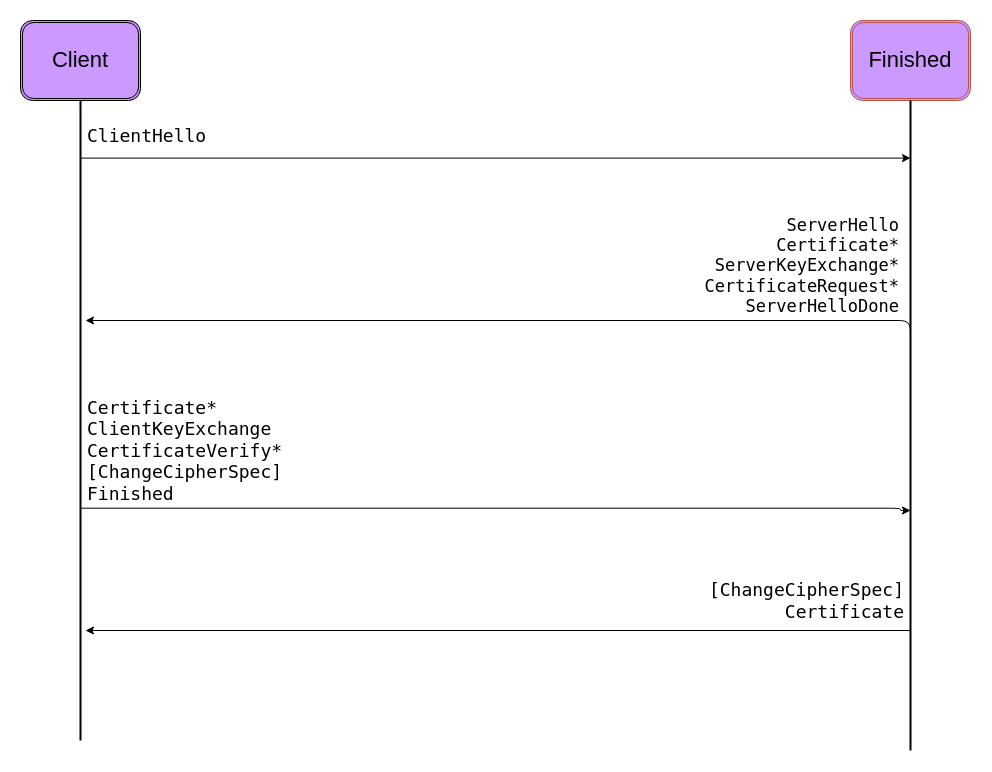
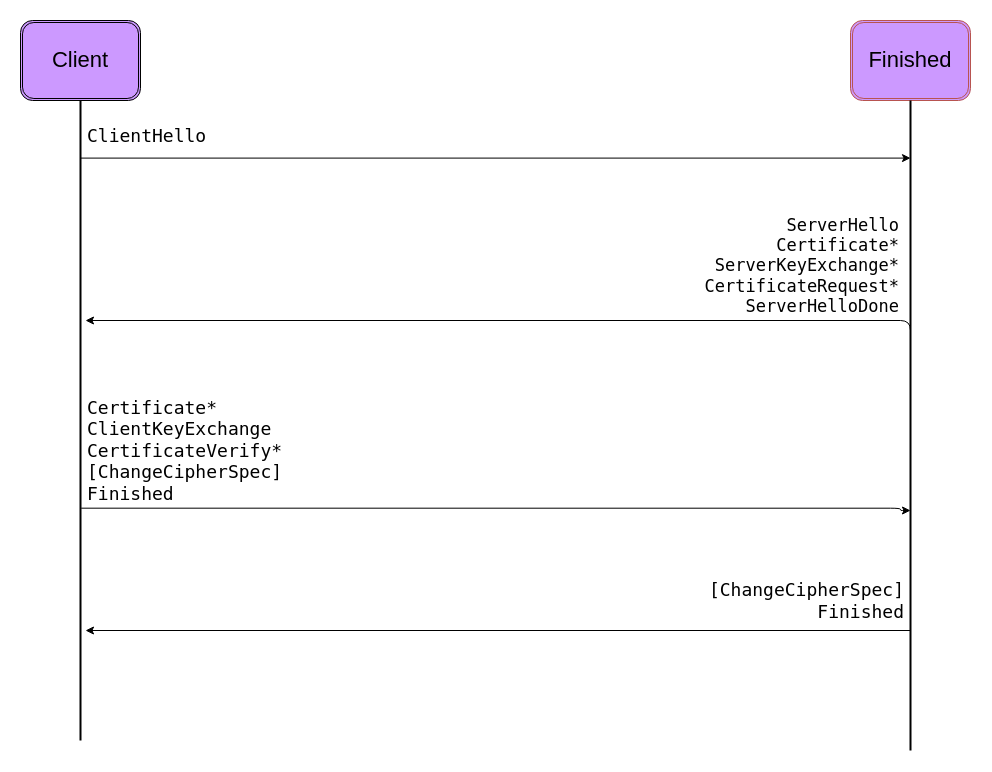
(816, 601) -> (816, 601)
